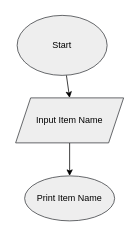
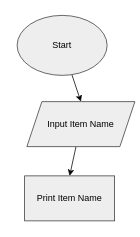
(69, 120) -> (81, 124)
(69, 198) -> (69, 198)
